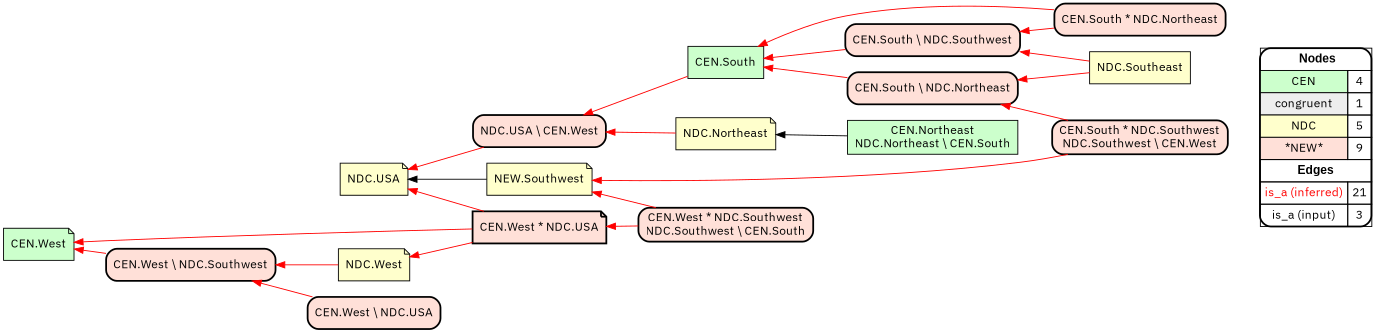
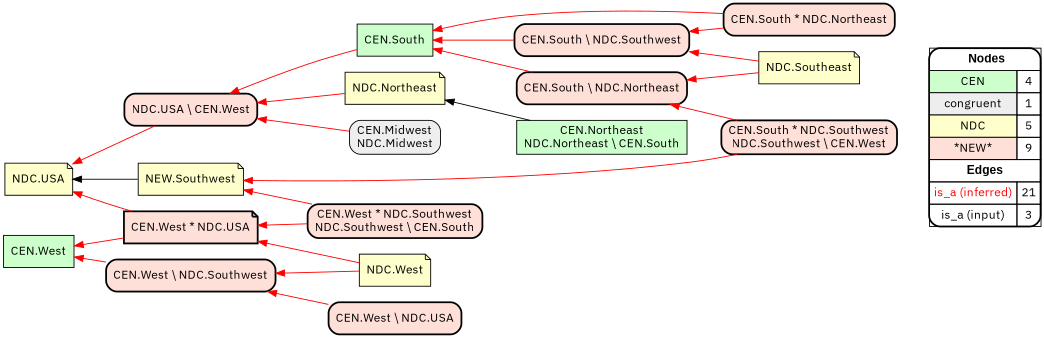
(1140, 68) -> (809, 68)
none -> (395, 137)
(39, 244) -> (39, 251)
(446, 249) -> (313, 253)
